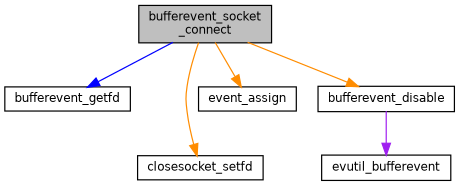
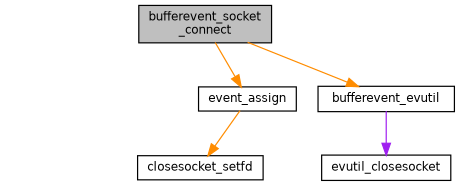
(186, 93) -> (227, 128)
(68, 99) -> none
(386, 99) -> (386, 99)
(386, 168) -> (386, 168)
